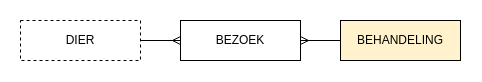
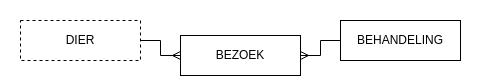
(241, 41) -> (241, 56)
(401, 41) -> (401, 41)
